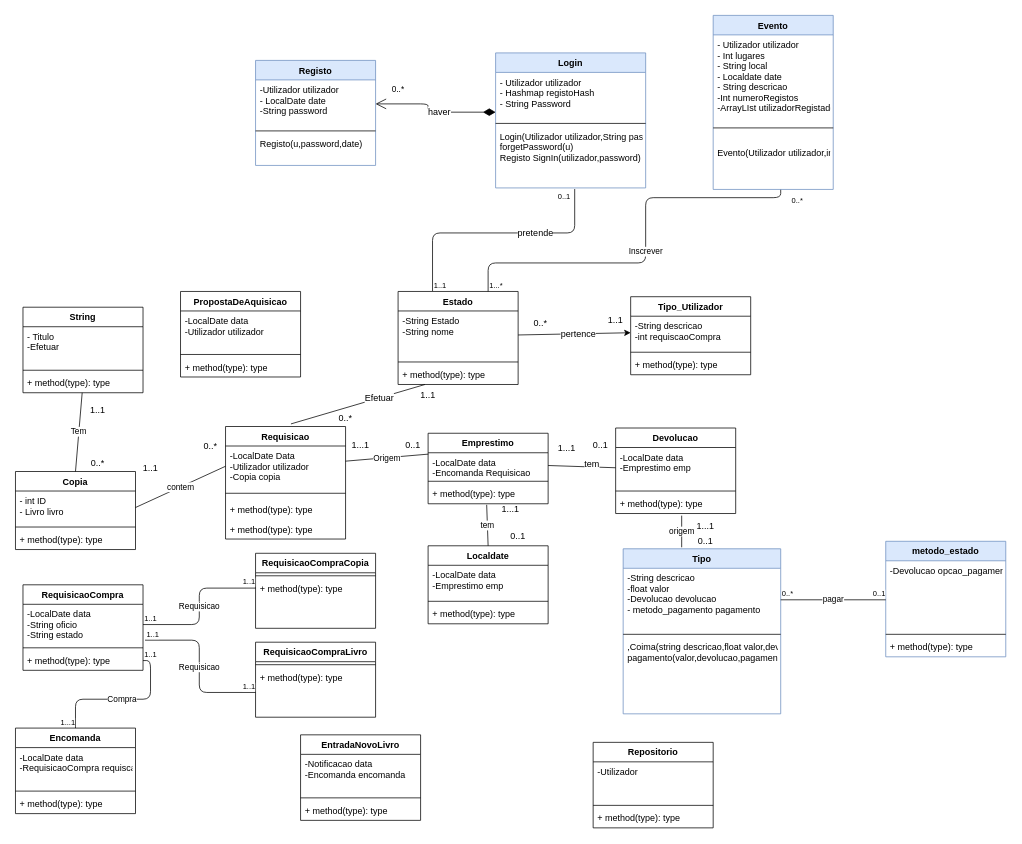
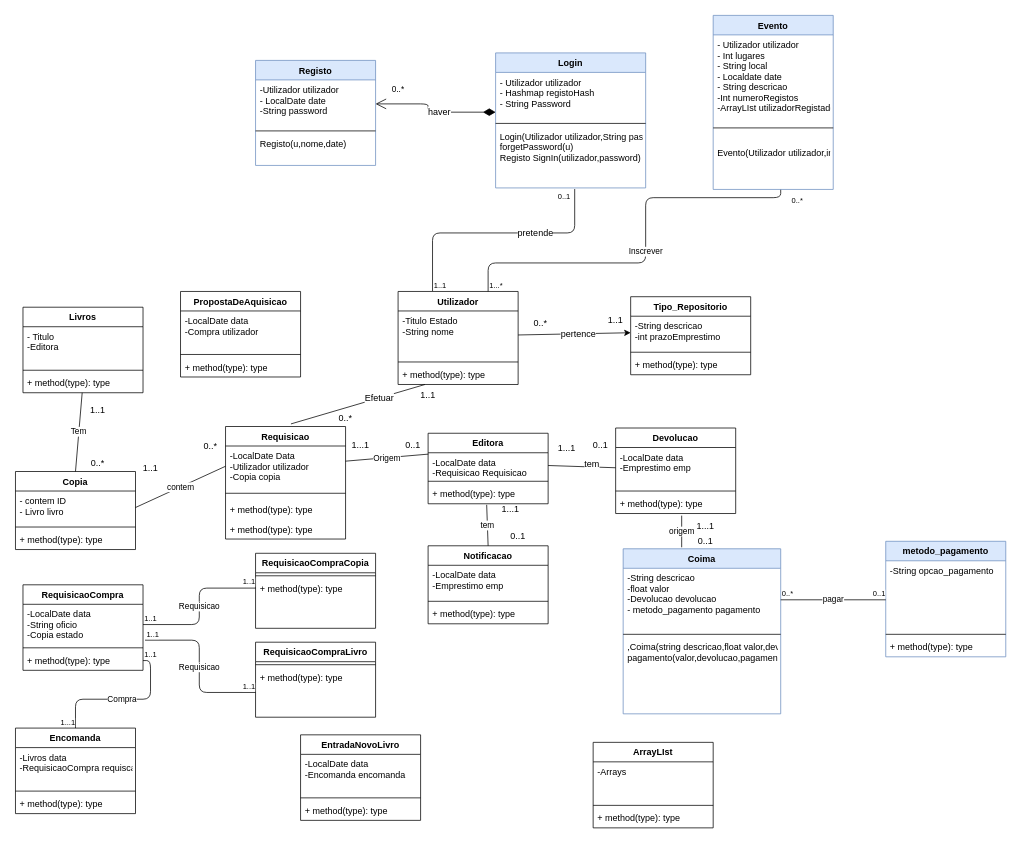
(316, 144) -> (306, 144)
(458, 302) -> (458, 302)
(690, 307) -> (690, 307)
(83, 317) -> (83, 317)
(220, 321) -> (220, 321)
(435, 321) -> (434, 321)
(674, 326) -> (674, 326)
(44, 337) -> (44, 337)
(488, 443) -> (488, 443)
(467, 463) -> (467, 463)
(36, 501) -> (45, 501)
(945, 551) -> (945, 551)
(488, 556) -> (488, 556)
(701, 559) -> (701, 559)
(953, 571) -> (945, 571)
(62, 614) -> (62, 614)
(653, 752) -> (653, 752)
(55, 758) -> (47, 758)
(344, 764) -> (340, 764)
(621, 772) -> (615, 772)
